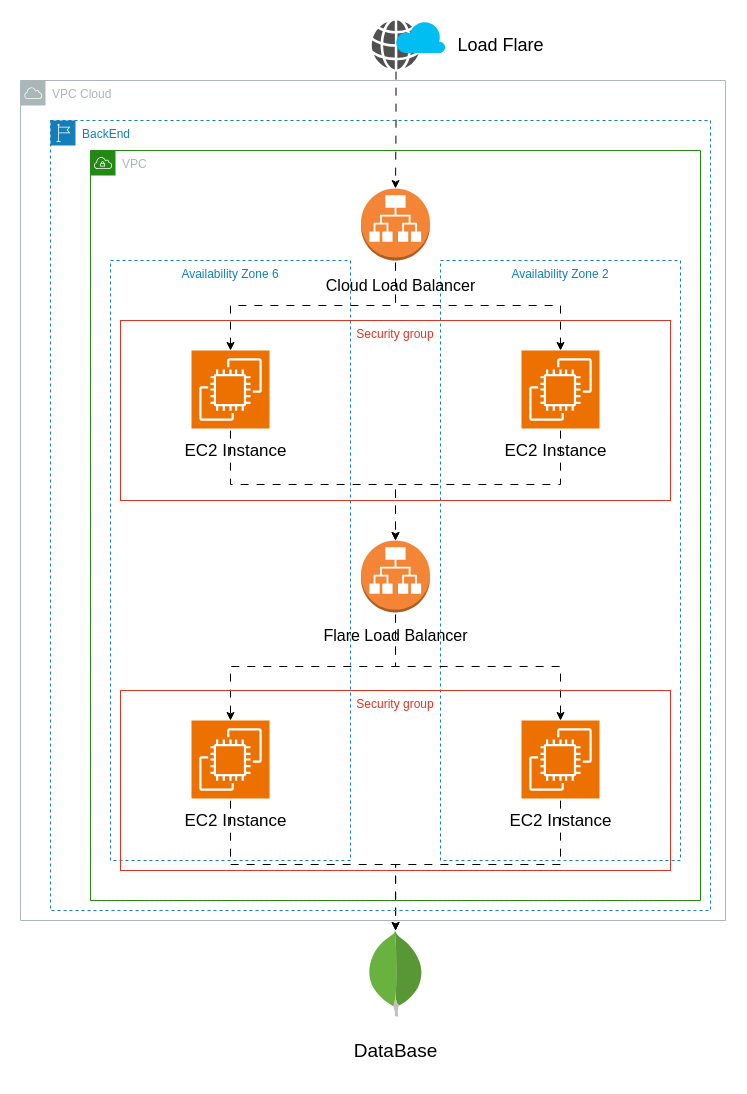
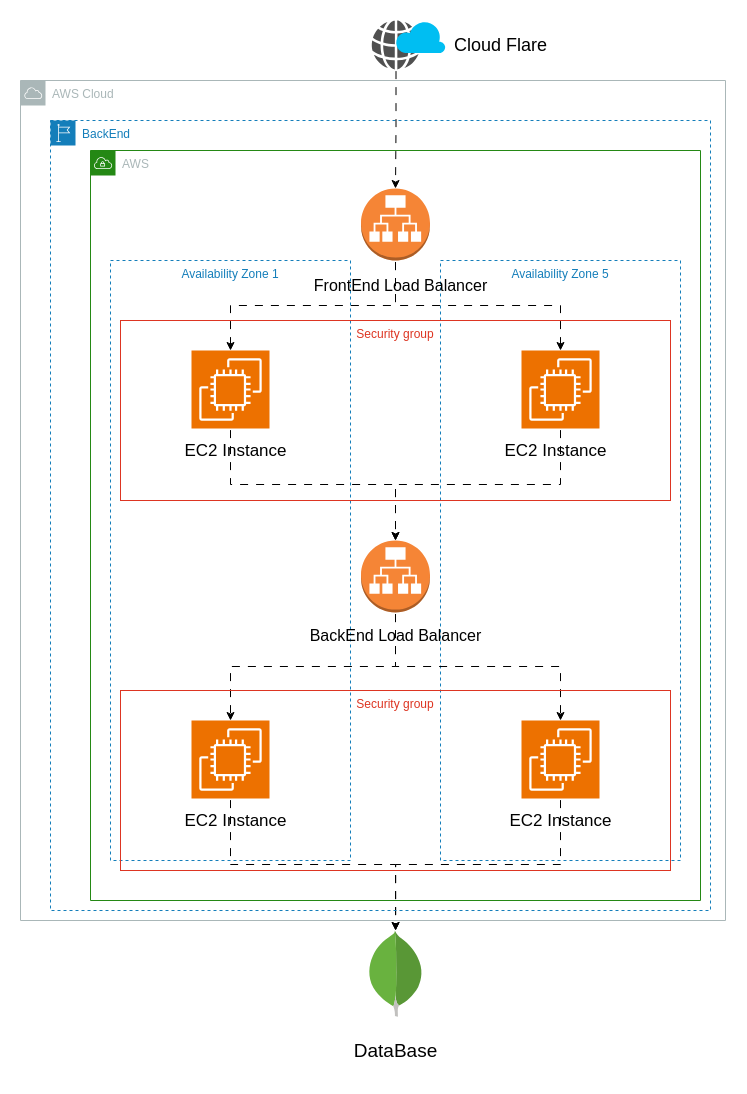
(501, 46) -> (501, 46)
(80, 95) -> (80, 95)
(133, 165) -> (133, 165)
(231, 275) -> (231, 275)
(561, 275) -> (561, 275)
(401, 286) -> (401, 286)
(396, 636) -> (396, 636)
